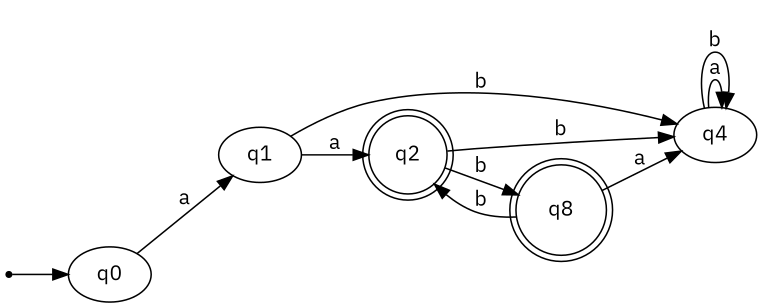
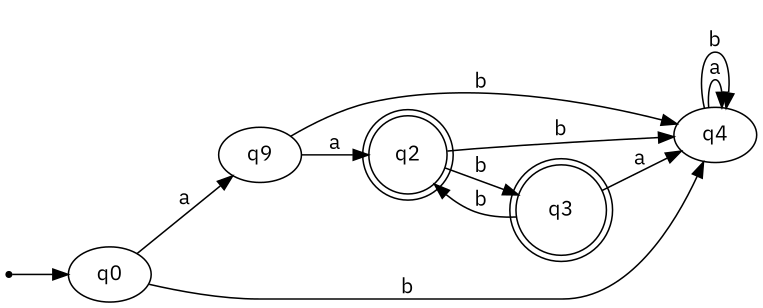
(260, 155) -> (260, 155)
(561, 210) -> (561, 210)
none -> (451, 299)
